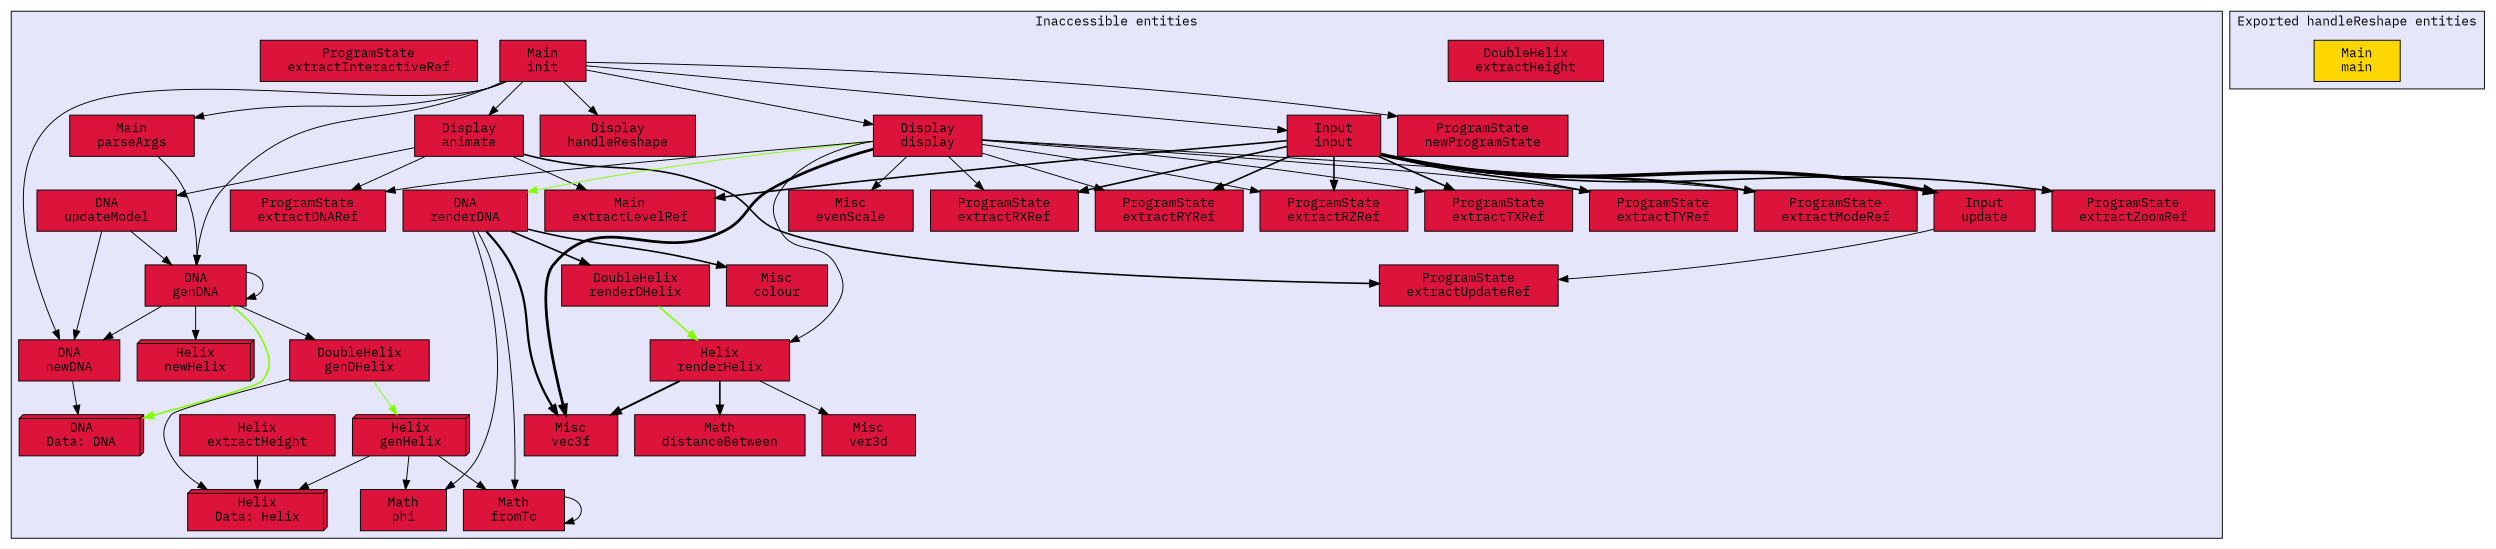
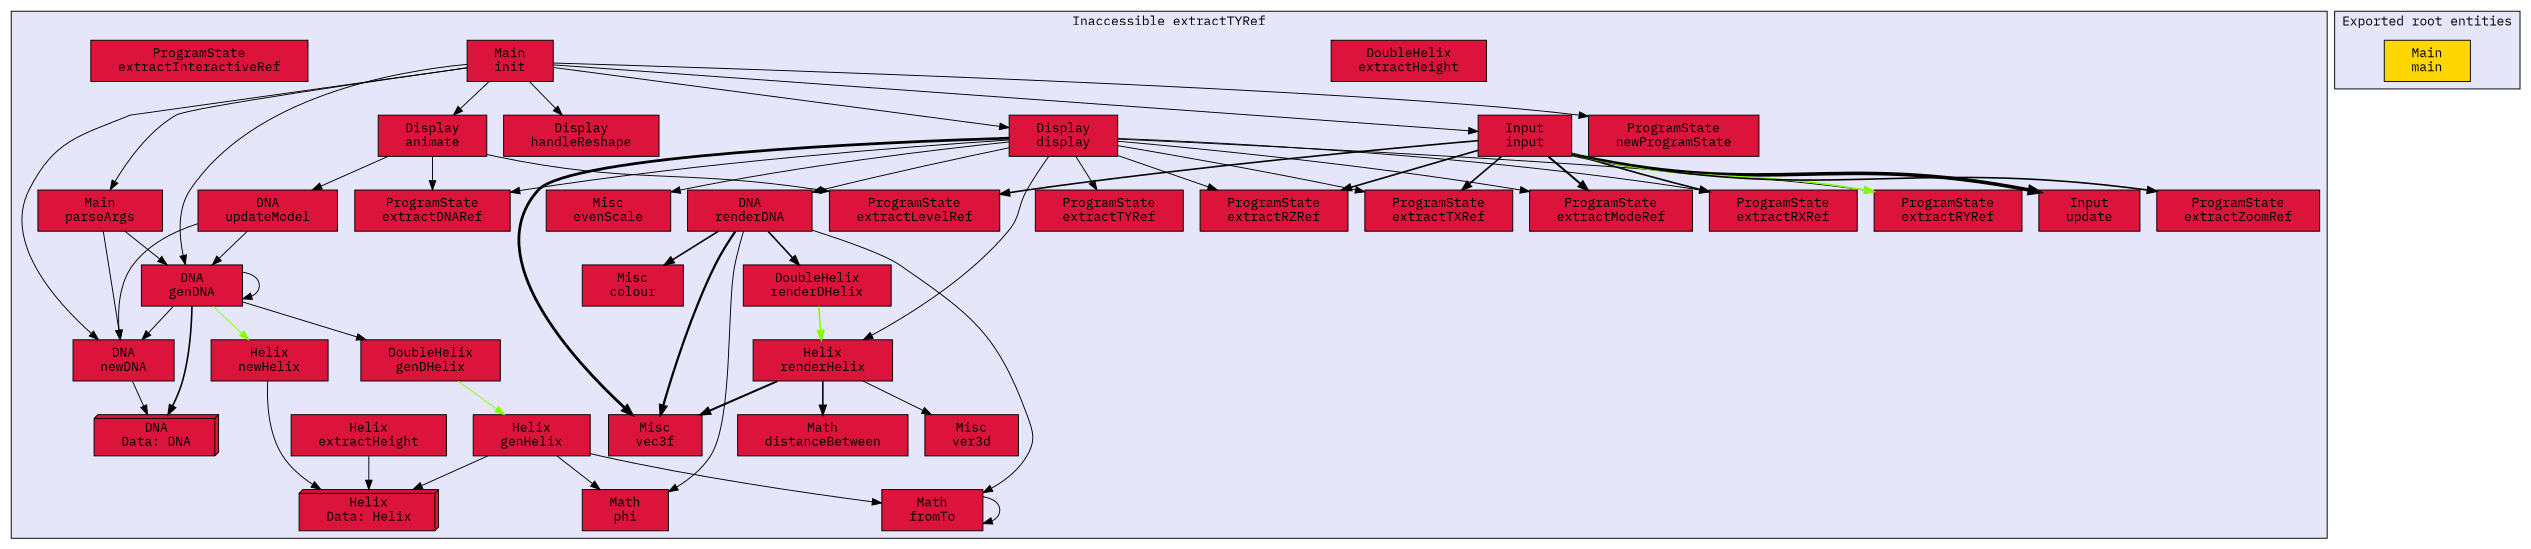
(1117, 22) -> (1169, 22)
(2357, 22) -> (2427, 22)
(705, 162) -> (915, 168)
(1253, 173) -> (1718, 176)
(1480, 174) -> none
(630, 211) -> (915, 211)
none -> (111, 281)
(1469, 286) -> none
(196, 318) -> (227, 320)
(196, 360) -> (270, 360)
(264, 378) -> (188, 357)
(168, 420) -> (275, 440)
(411, 435) -> (532, 435)
